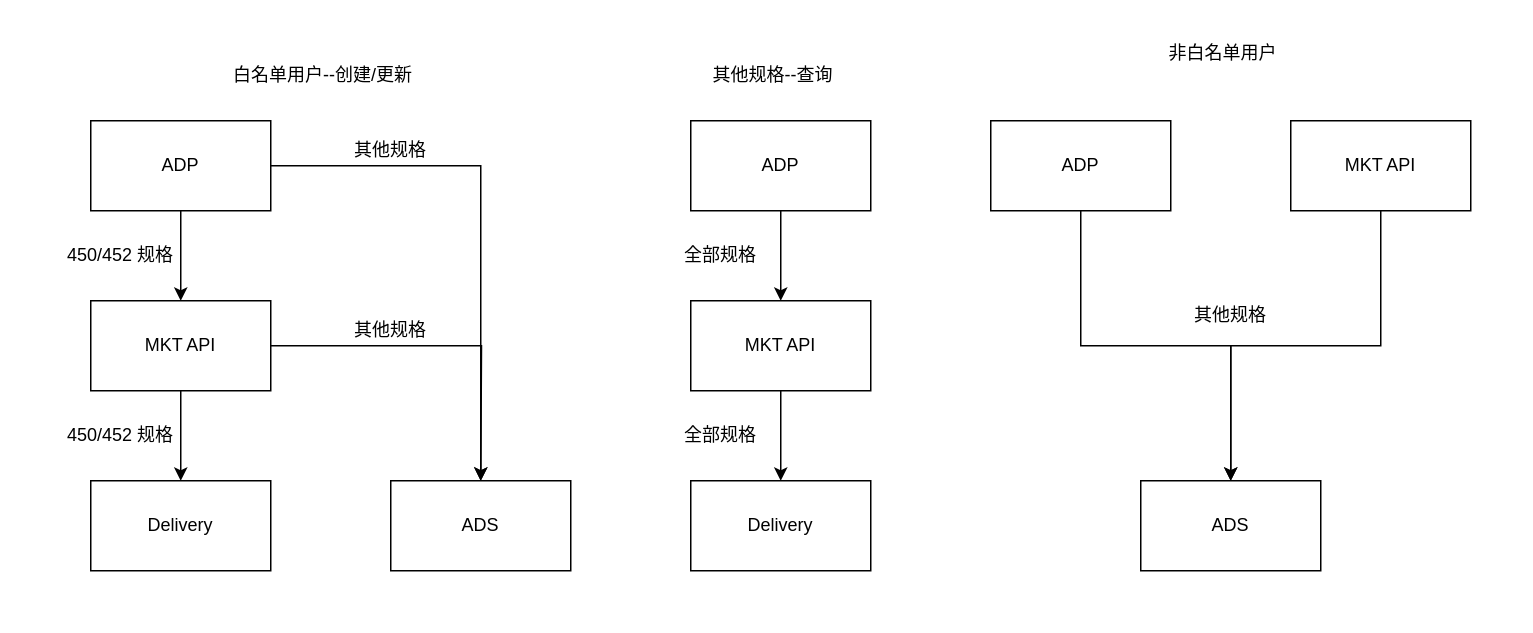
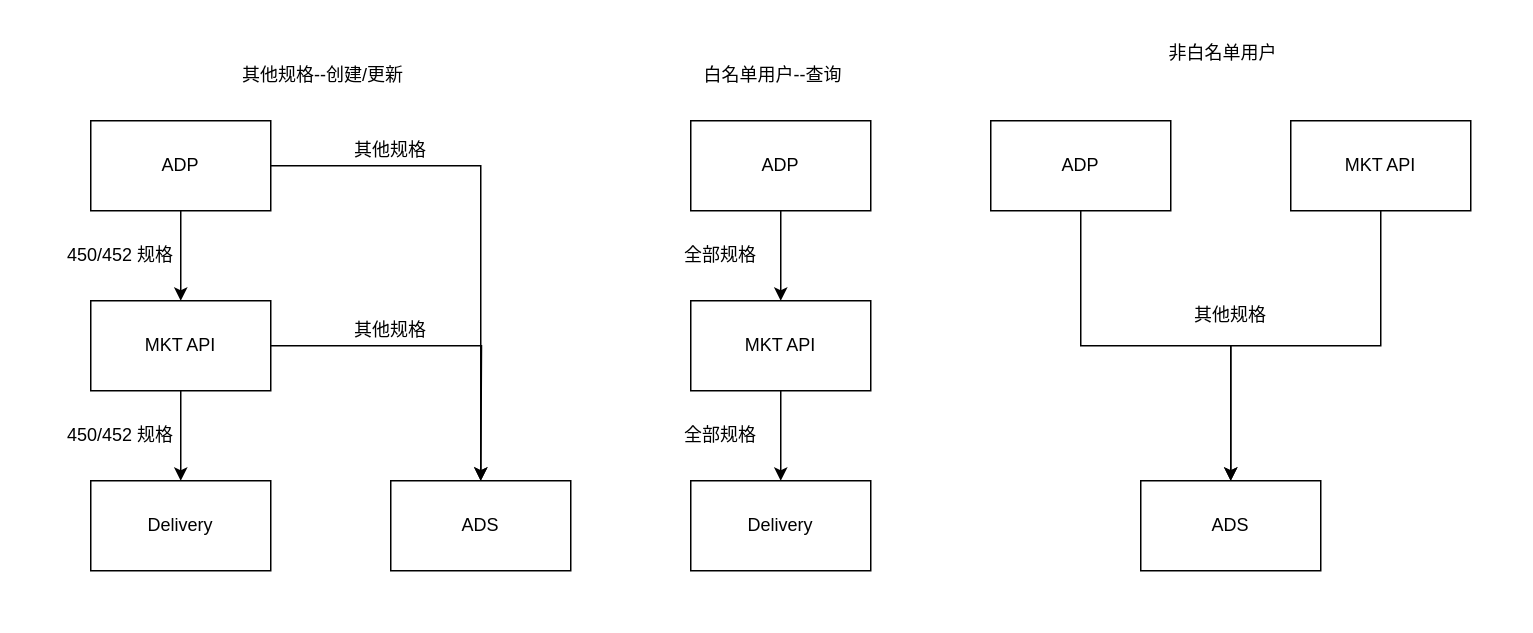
(323, 76) -> (323, 76)
(773, 76) -> (773, 76)
